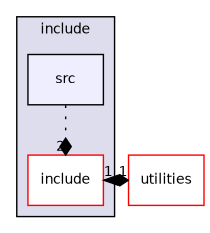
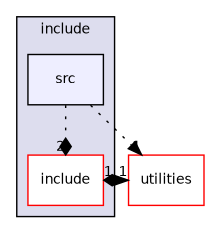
none -> (106, 120)
(109, 180) -> (109, 180)
(124, 180) -> (124, 180)
